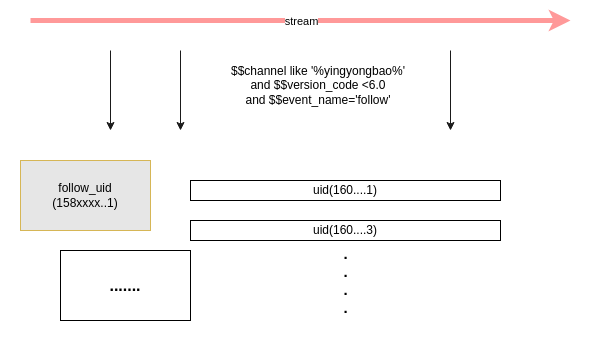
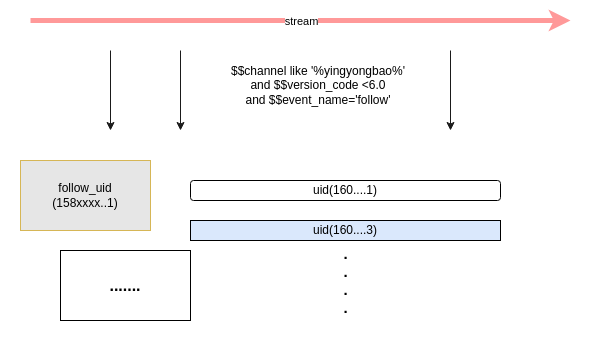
(346, 191) -> (346, 191)
(346, 231) -> (346, 231)
